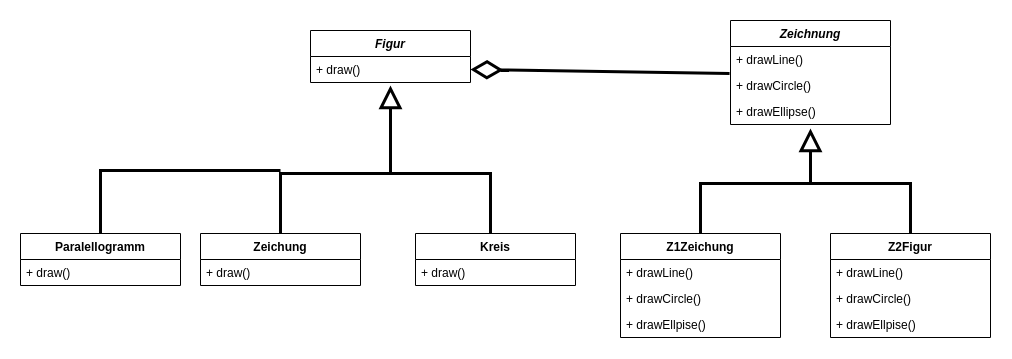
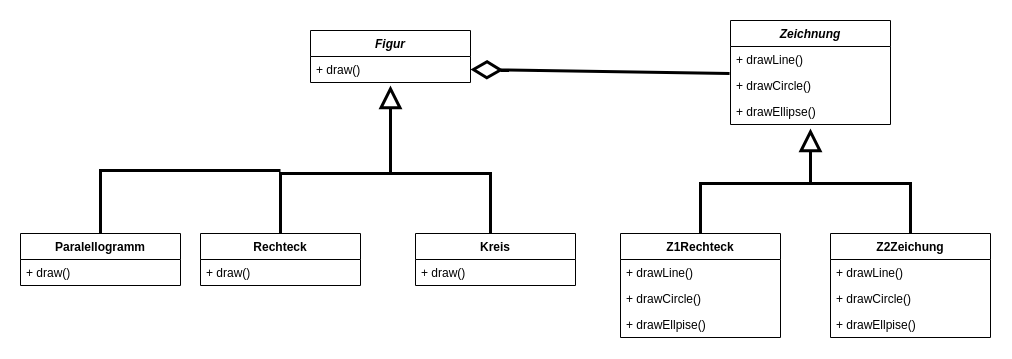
(280, 247) -> (280, 247)
(700, 247) -> (700, 247)
(910, 247) -> (910, 247)
